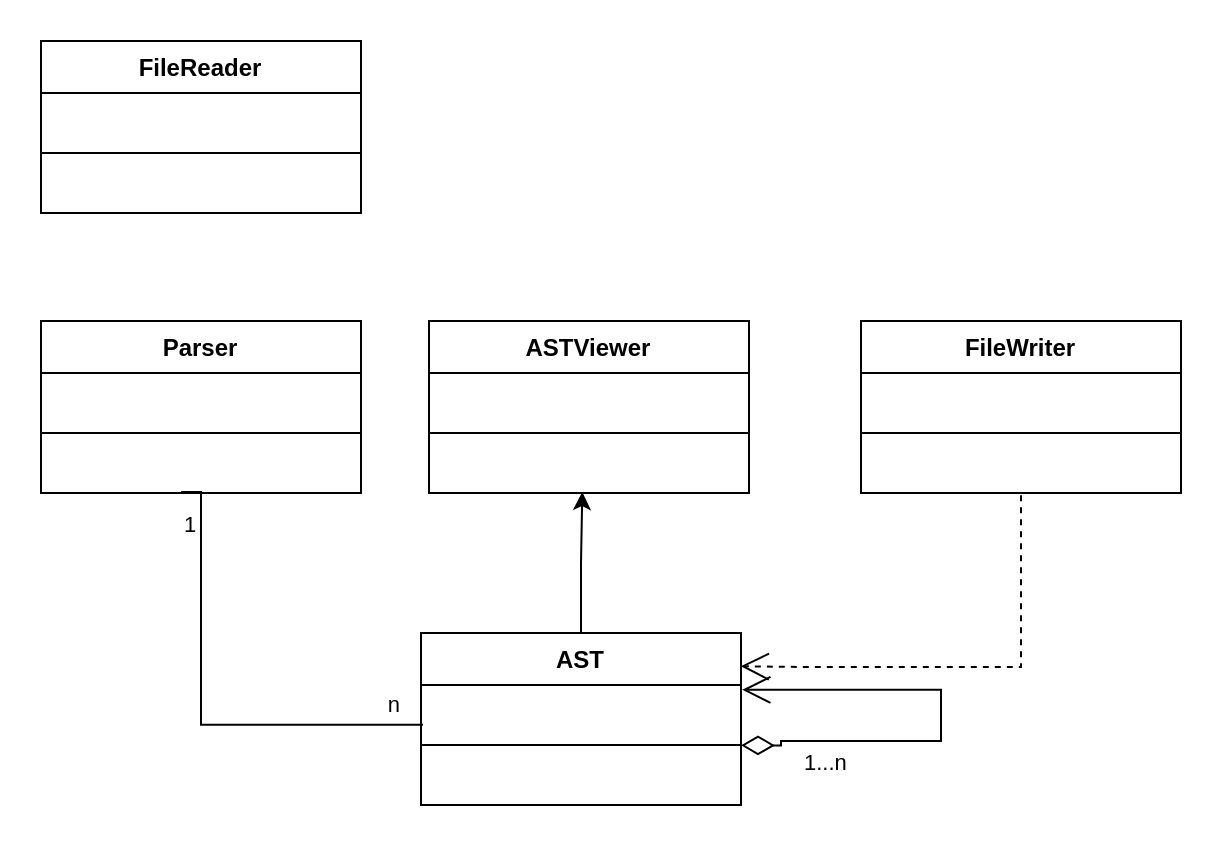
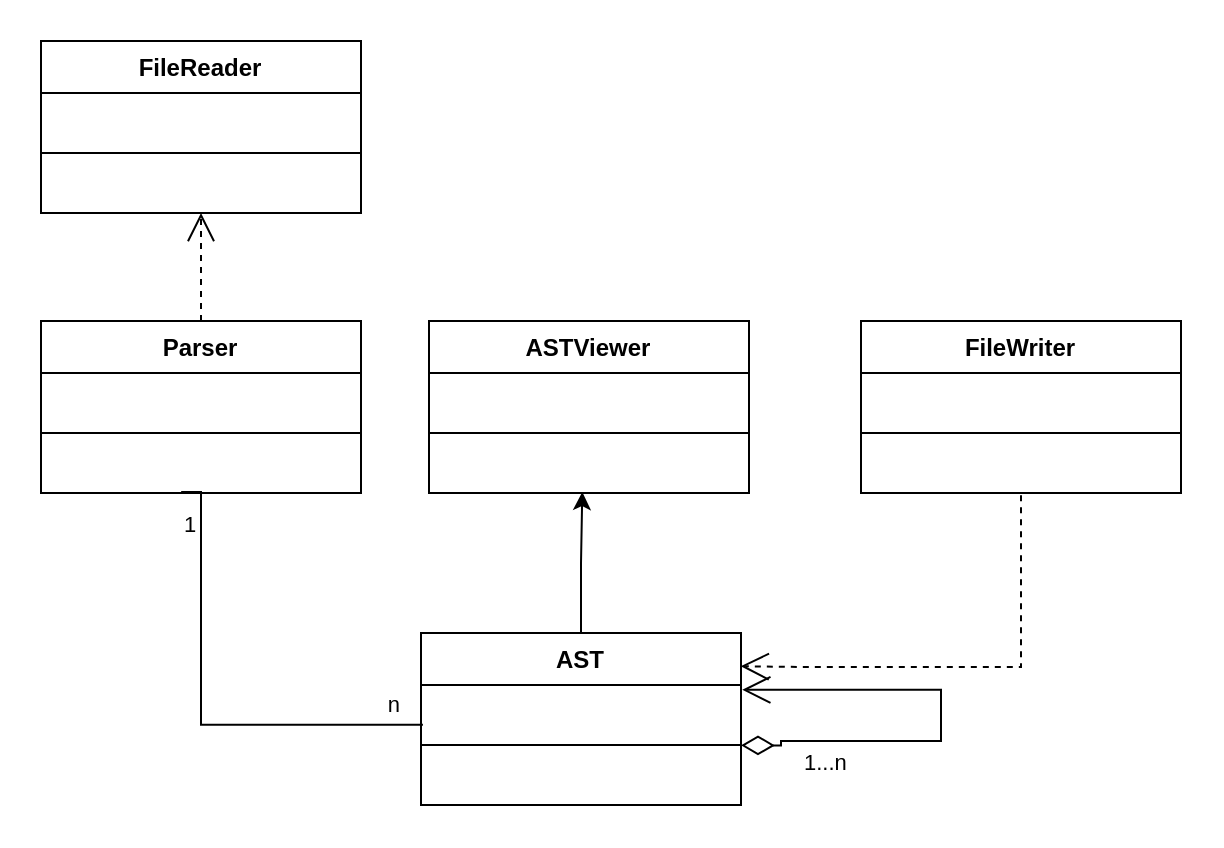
none -> (201, 270)
